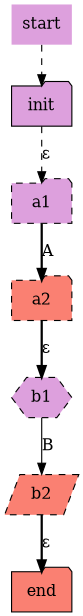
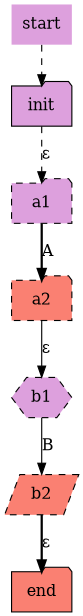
(42, 343) -> (42, 343)
